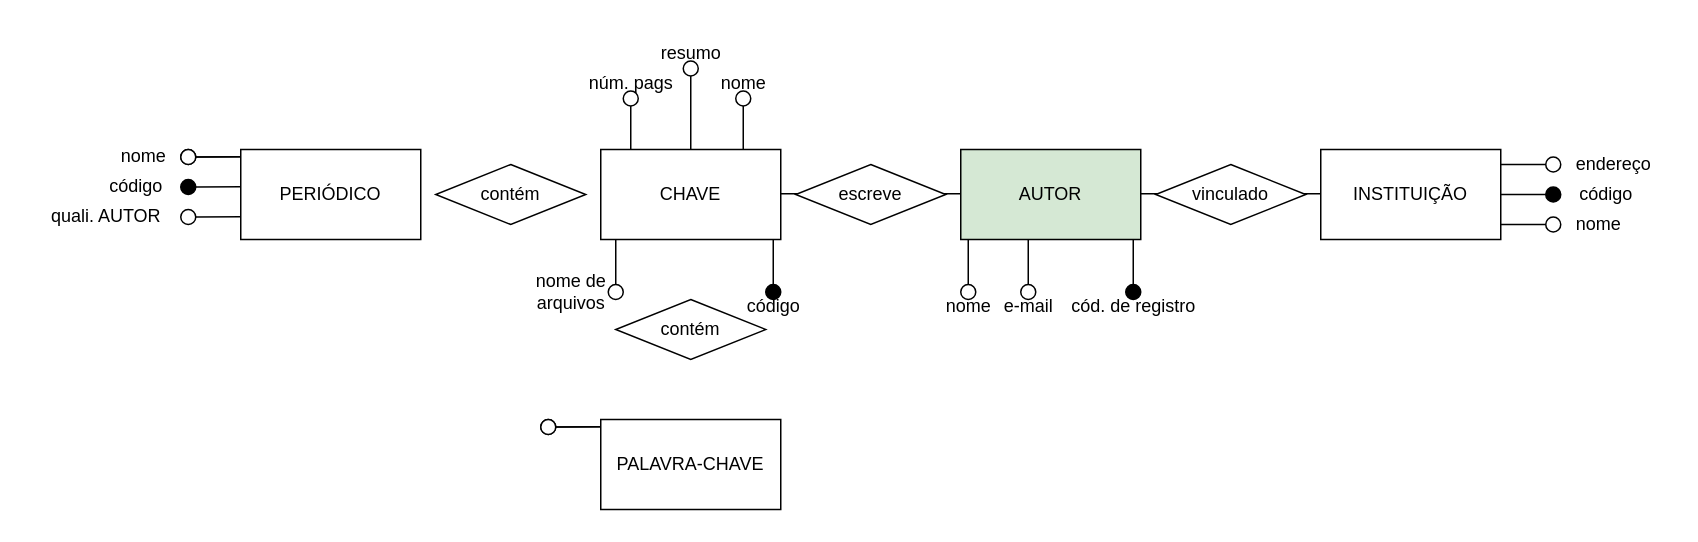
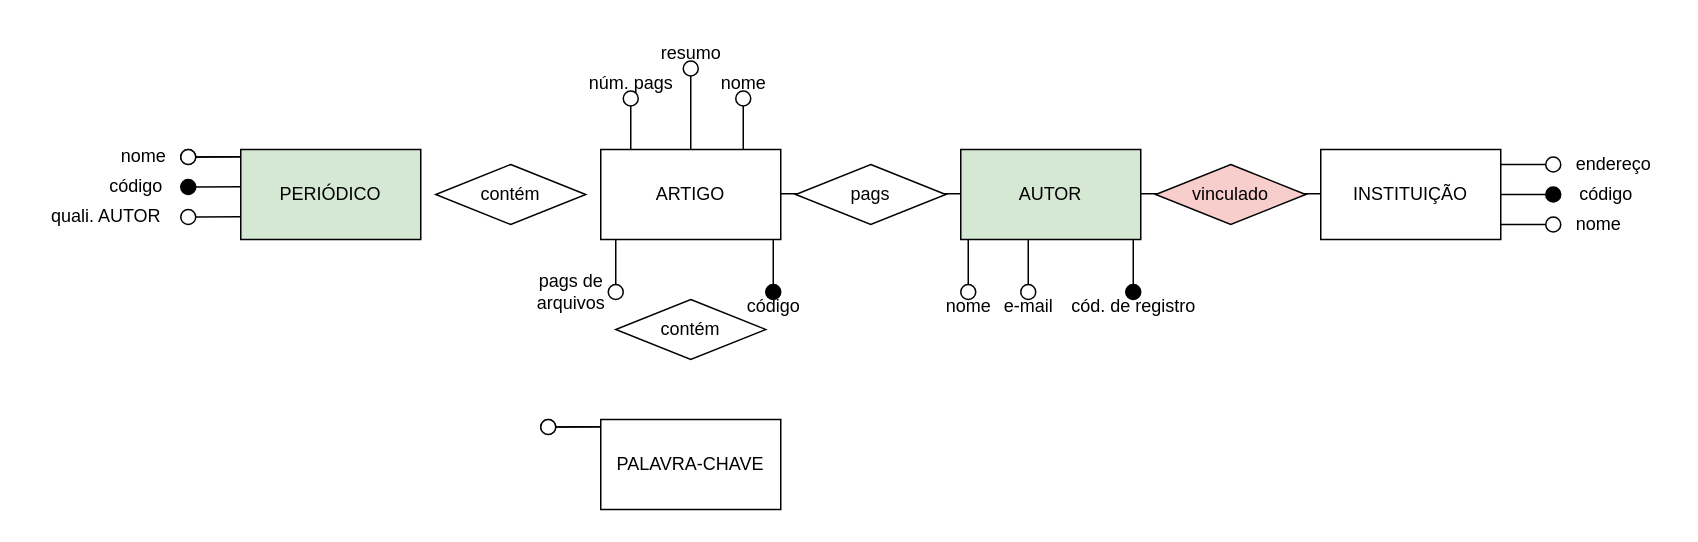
(331, 194) -> (331, 194)
(691, 194) -> (691, 194)
(871, 194) -> (871, 194)
(1231, 194) -> (1231, 194)
(572, 292) -> (572, 292)
